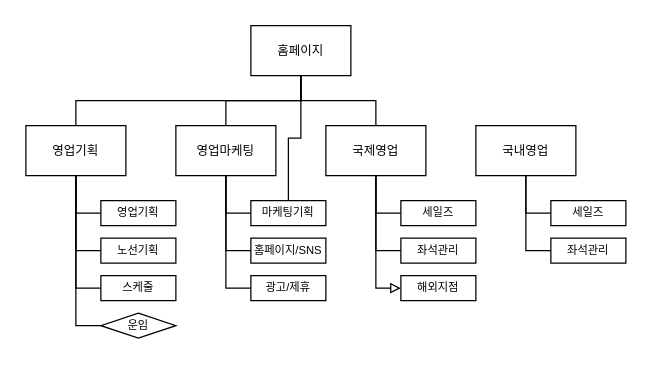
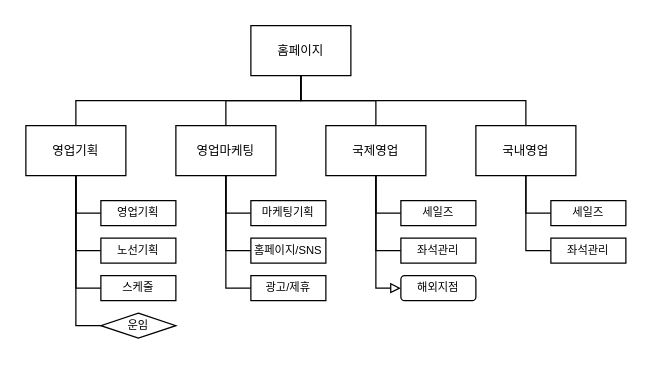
(288, 145) -> (464, 101)
(438, 288) -> (438, 288)
